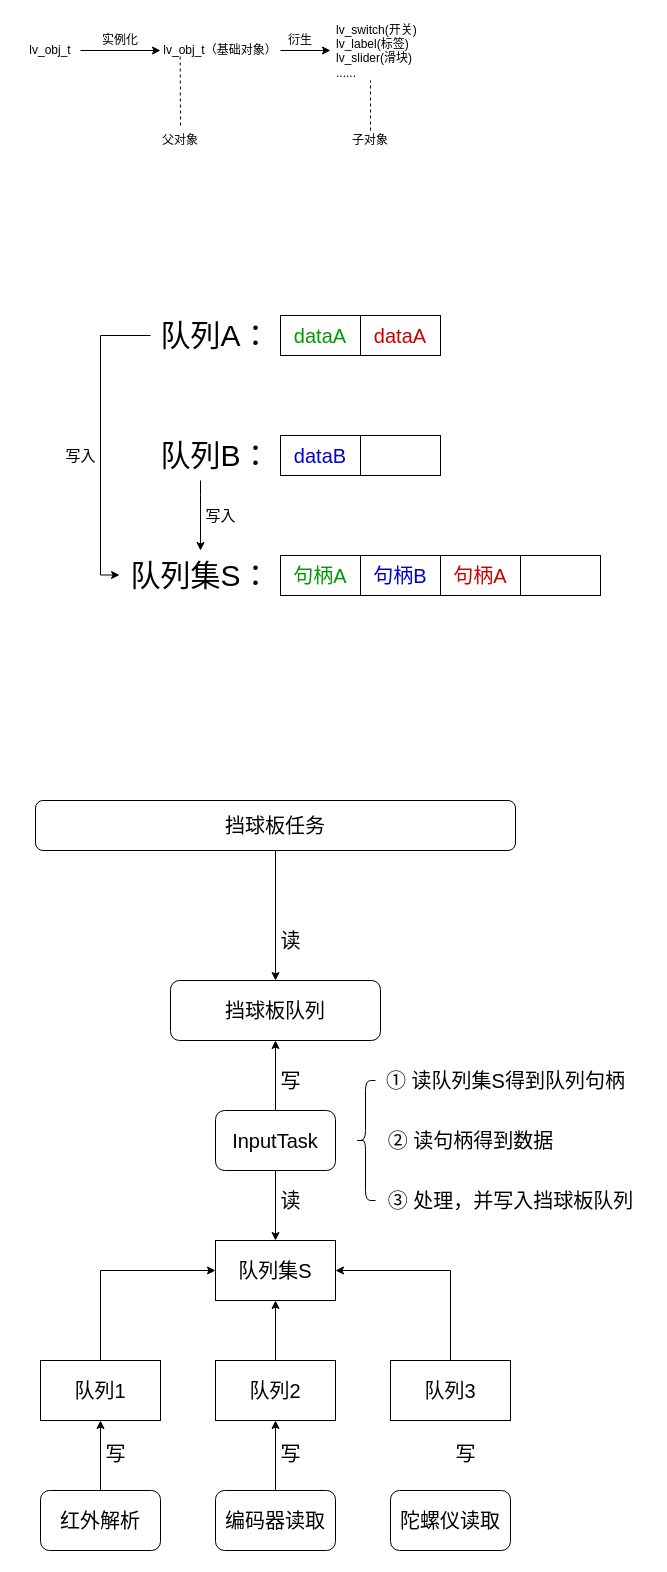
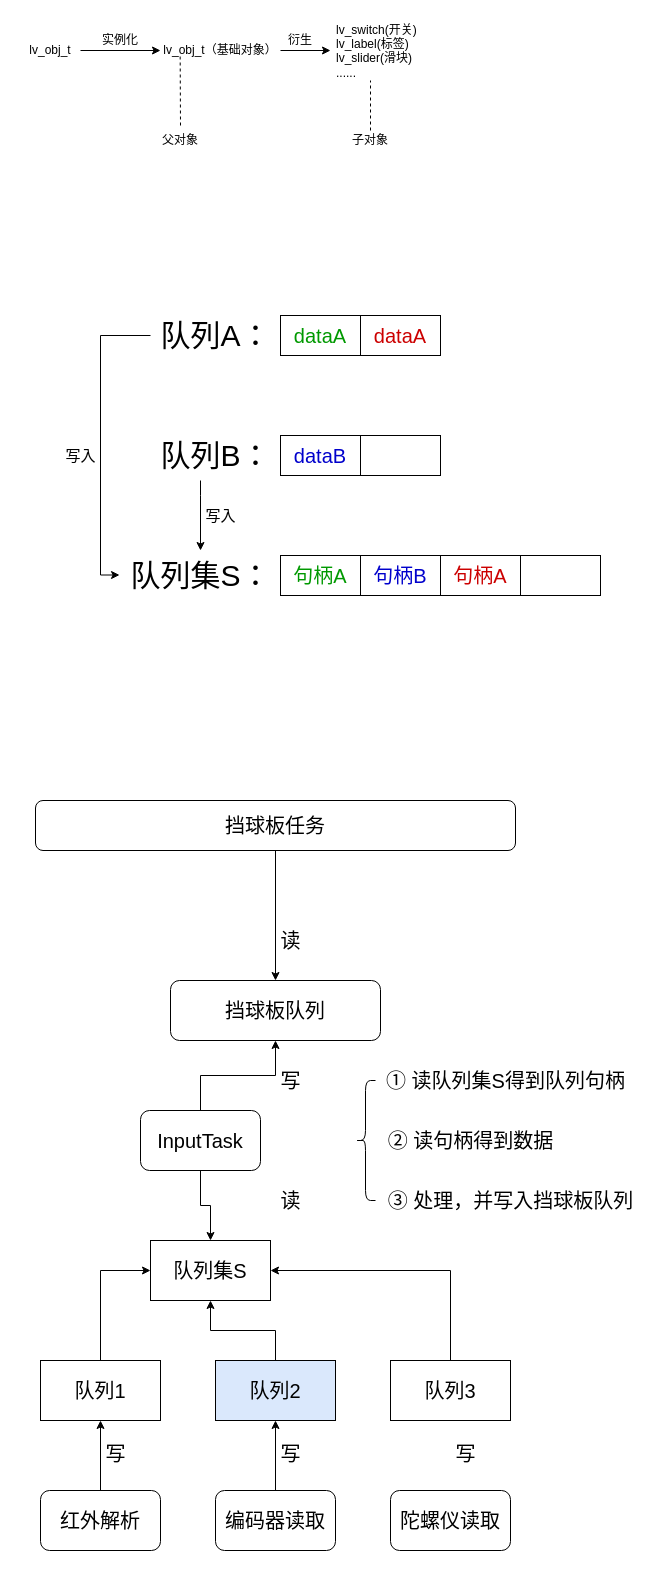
(276, 1141) -> (201, 1141)
(276, 1271) -> (211, 1271)
(276, 1391) -> (276, 1391)
